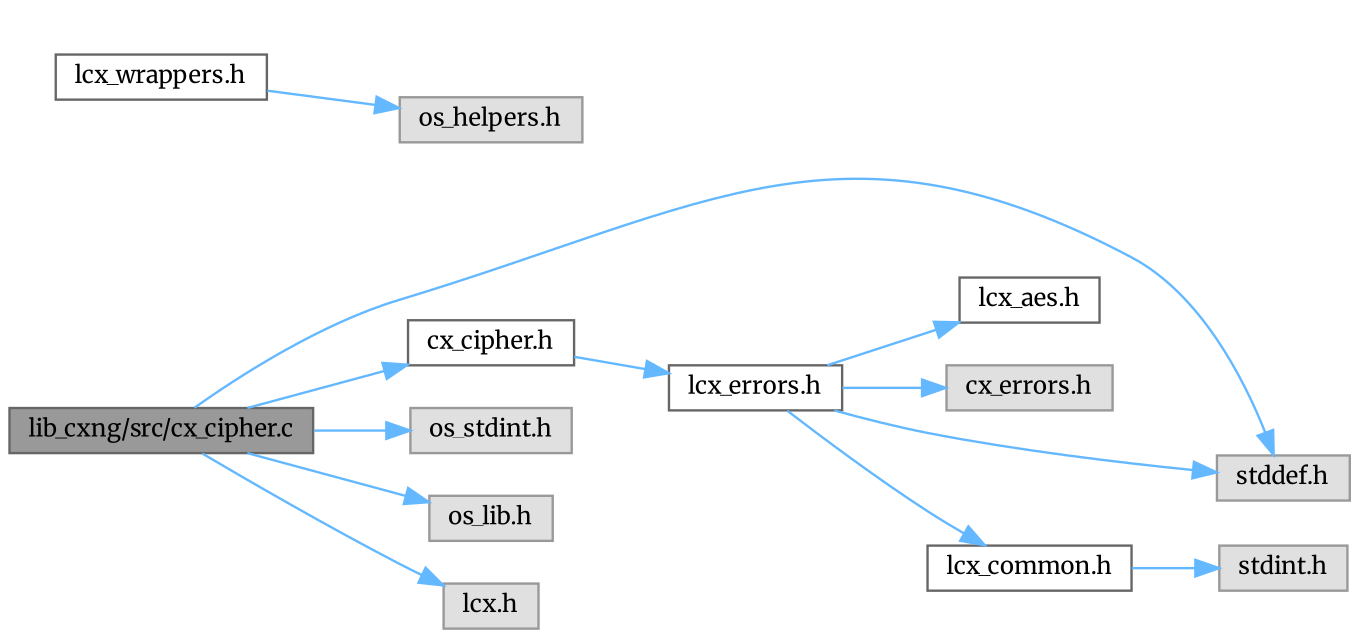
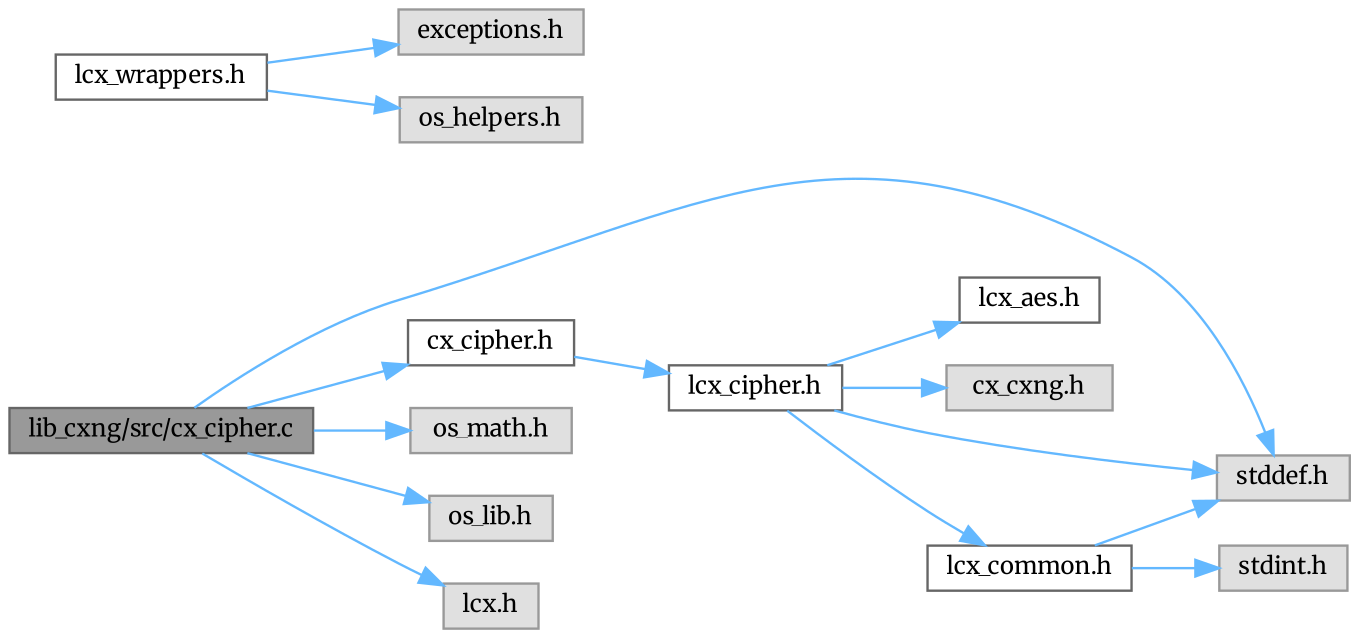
none -> (491, 32)
(756, 388) -> (756, 388)
(1030, 388) -> (1030, 388)
(491, 431) -> (491, 431)
none -> (1145, 527)
